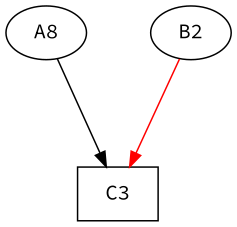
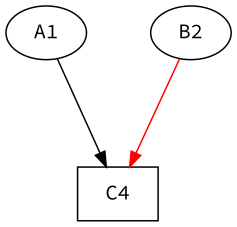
(46, 33) -> (46, 33)
(118, 194) -> (118, 194)
